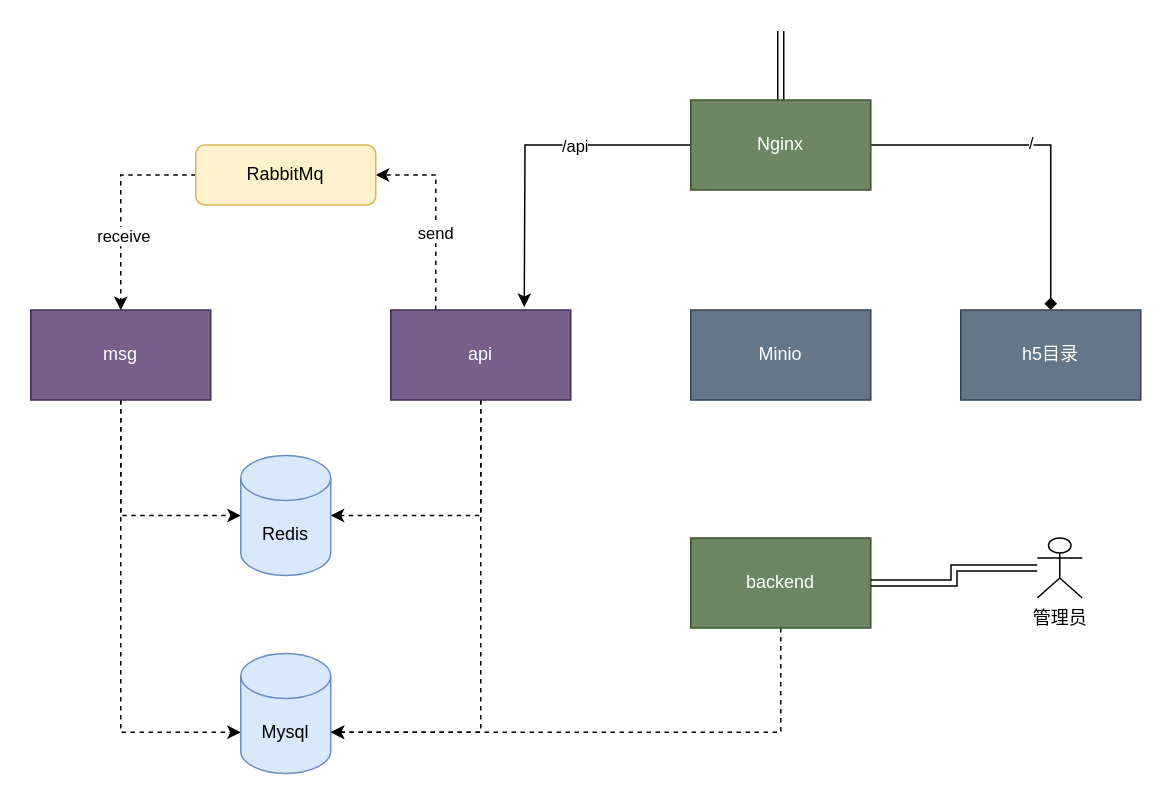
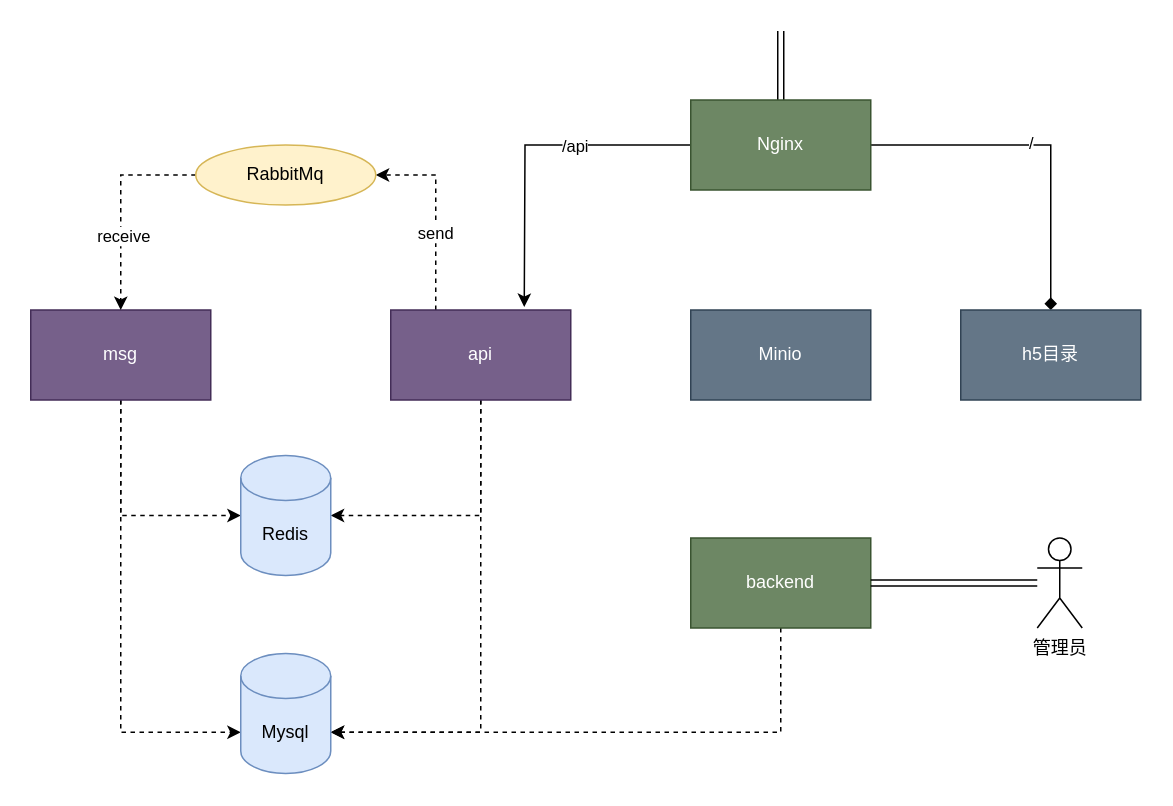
(286, 175) -> (286, 175)
(1060, 568) -> (1060, 583)
